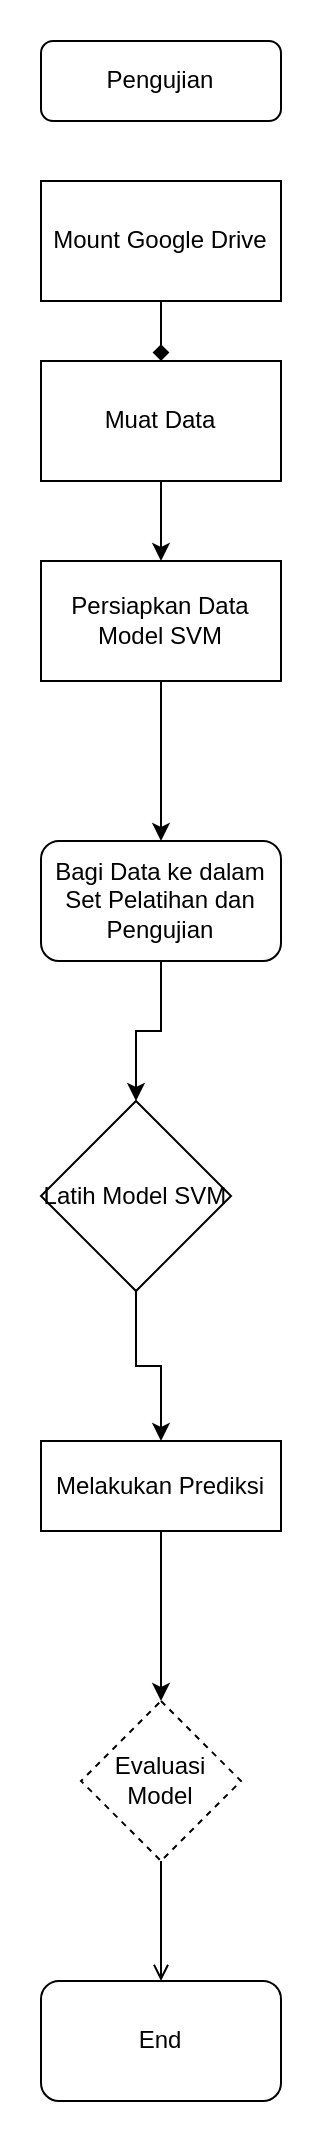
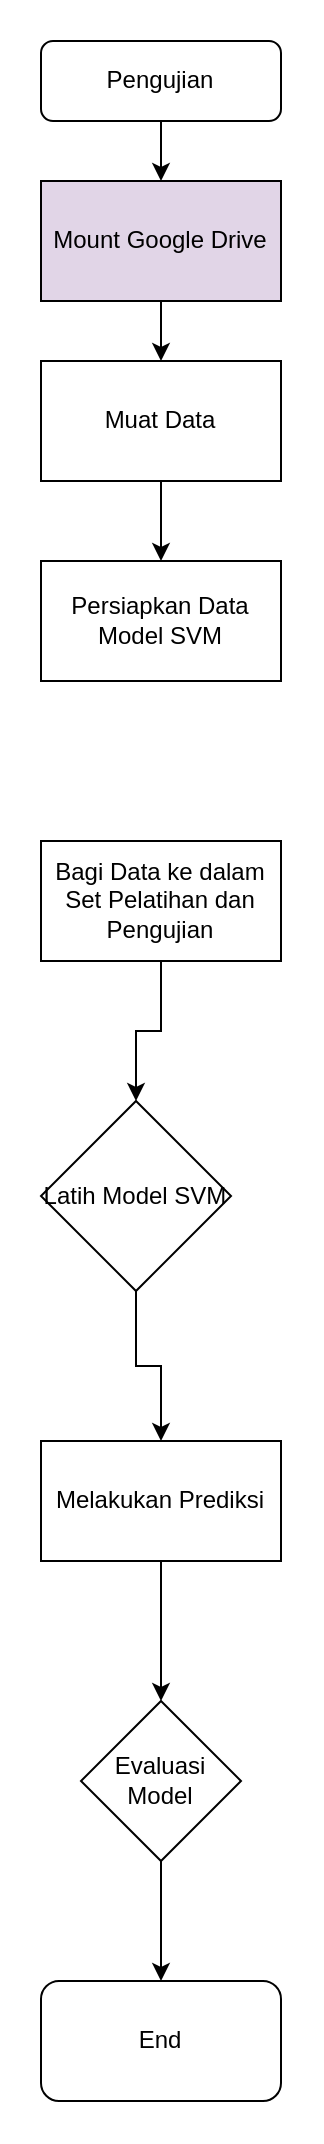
none -> (161, 158)
(161, 241) -> (161, 241)
(161, 345) -> (161, 346)
(161, 754) -> none
(161, 901) -> (161, 901)
(161, 1486) -> (161, 1501)
(161, 1781) -> (161, 1781)
(161, 1968) -> (161, 1966)
